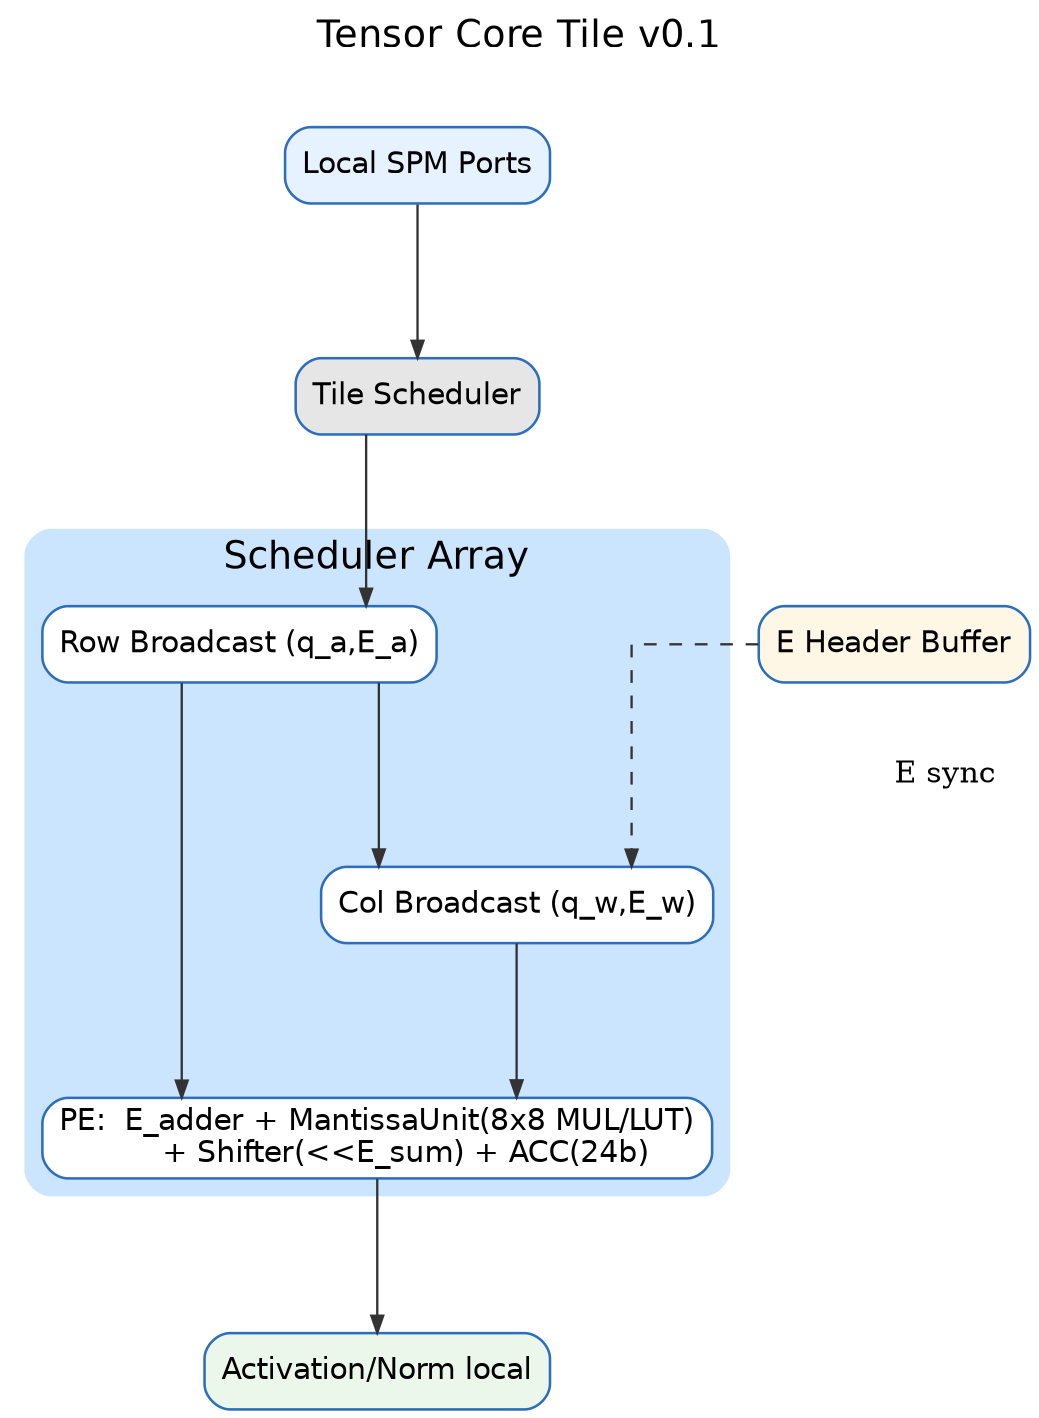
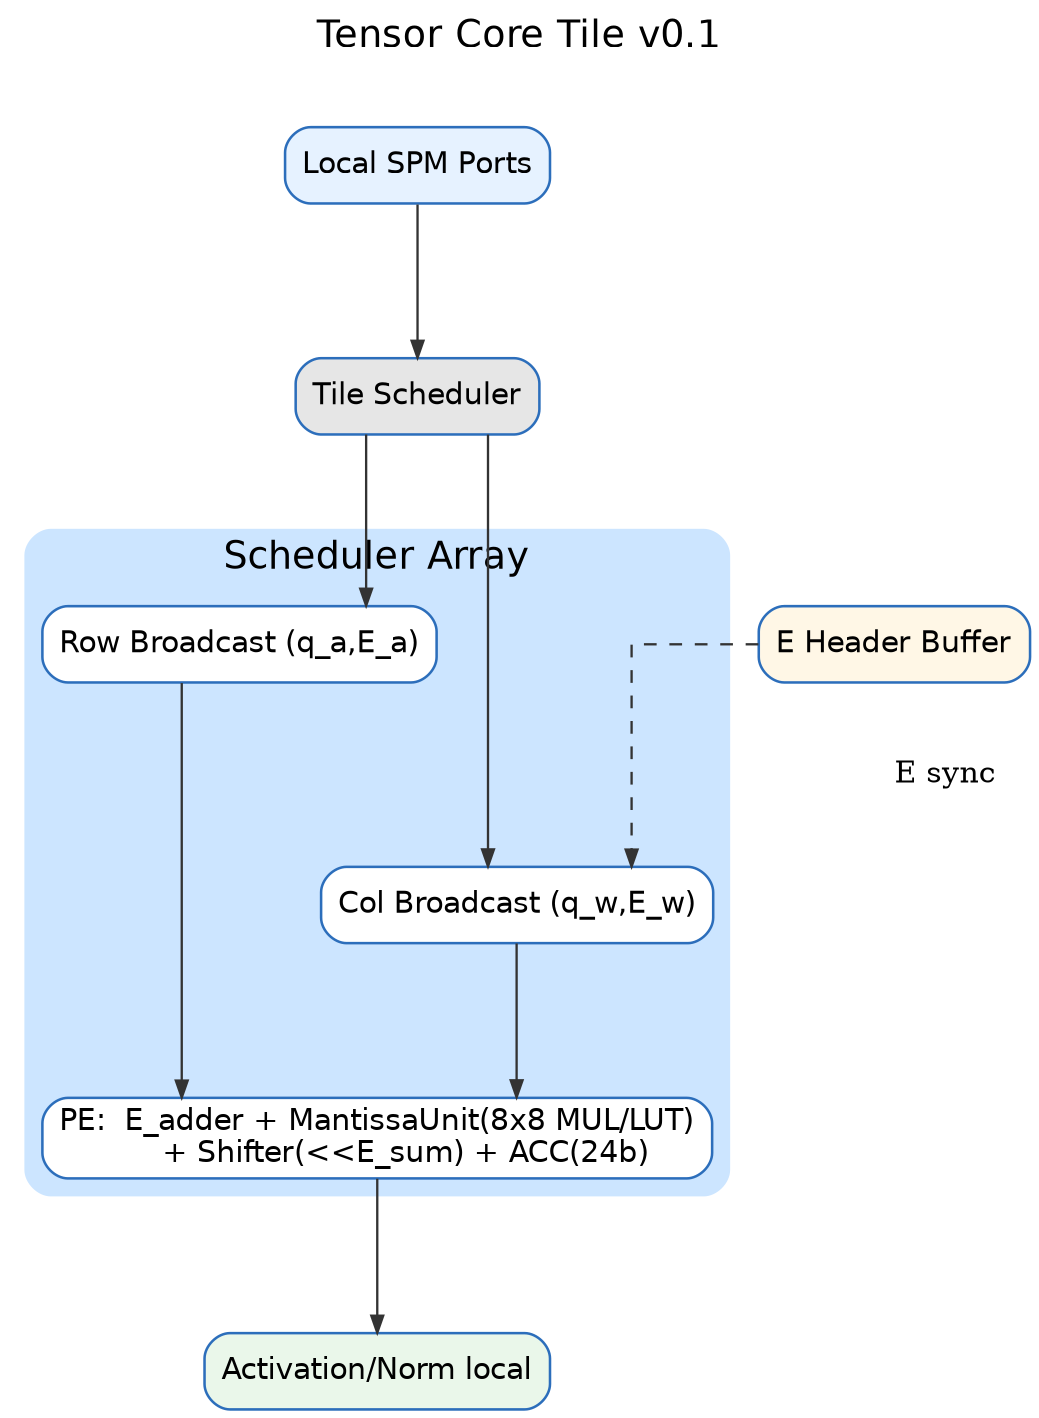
(379, 766) -> (488, 642)
